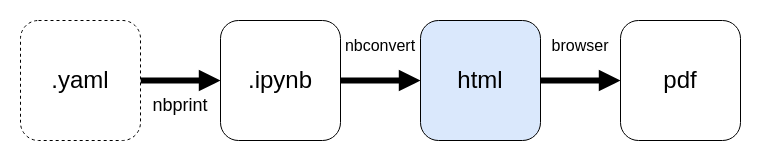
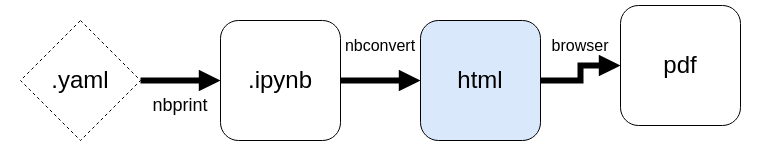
(81, 81) -> (81, 81)
(681, 81) -> (681, 66)
